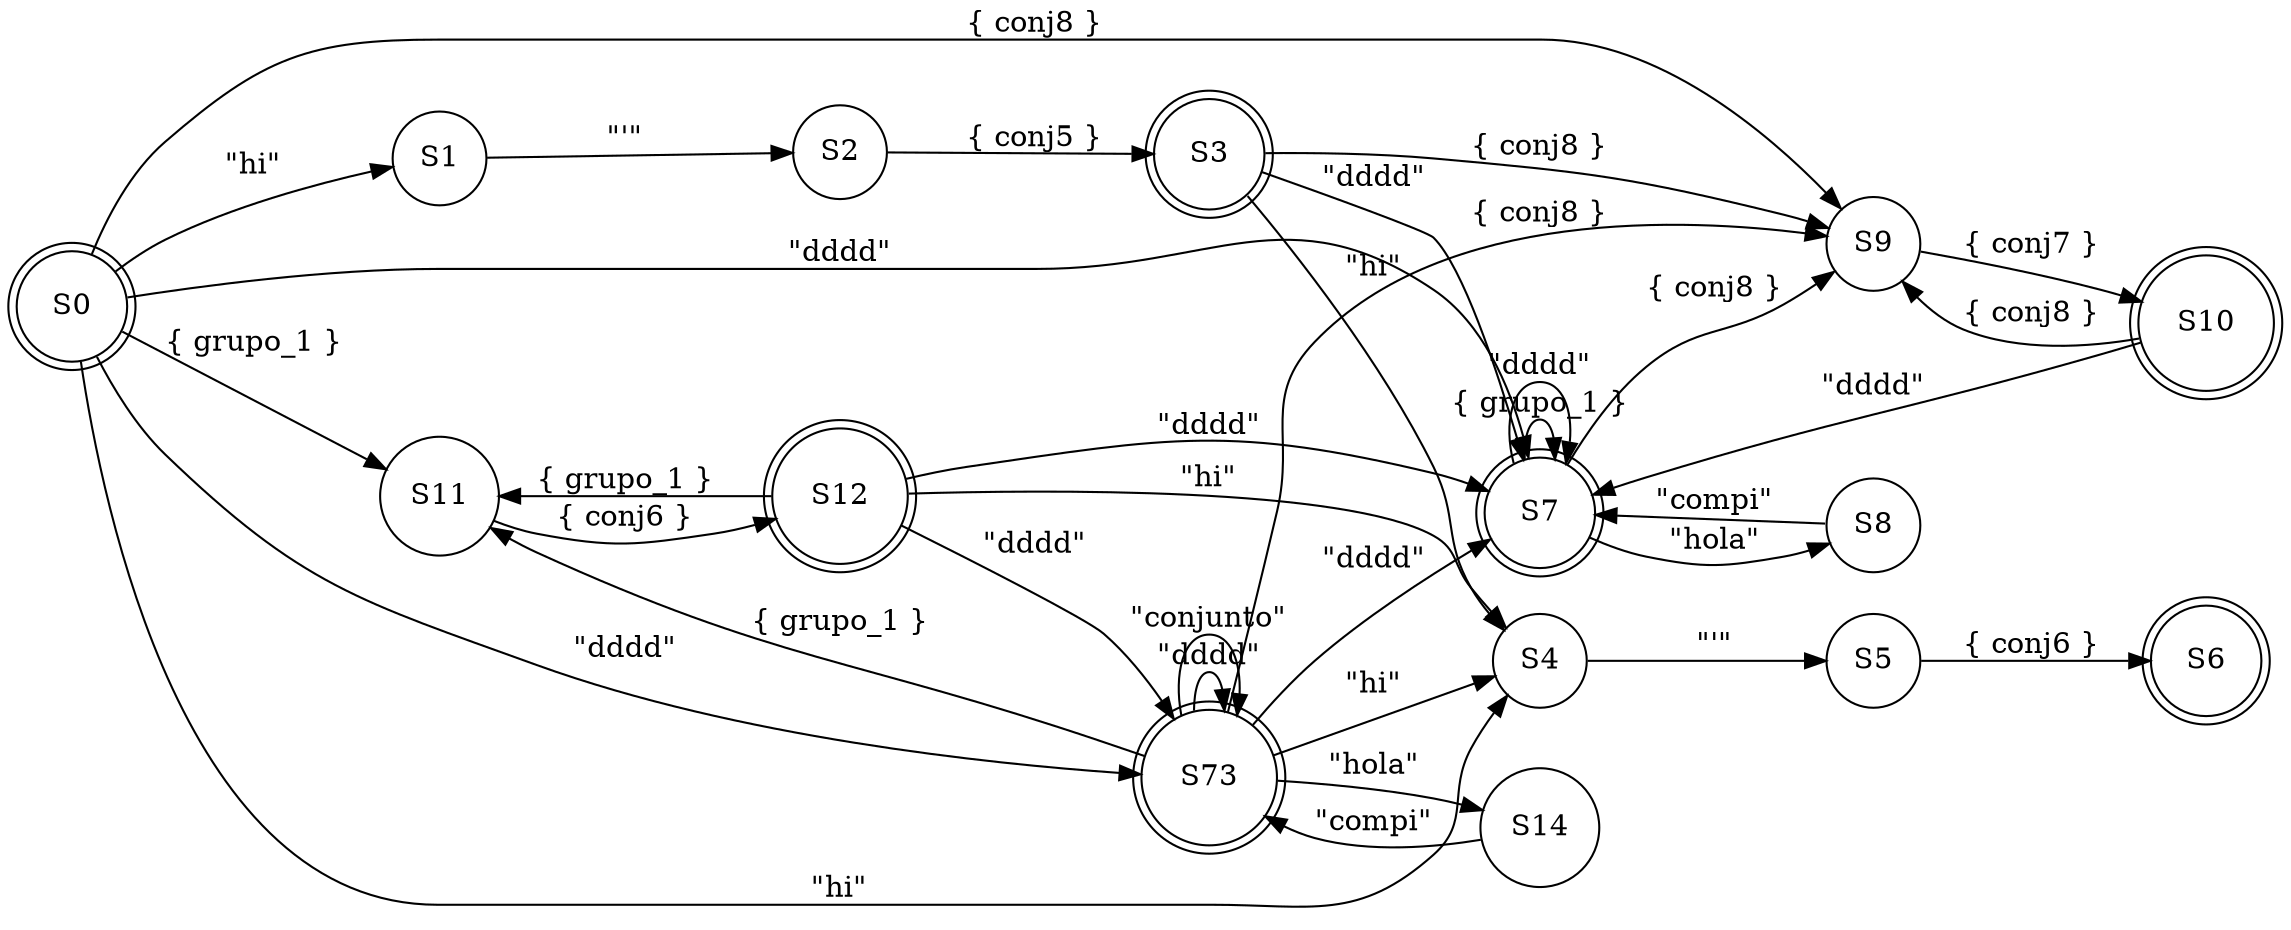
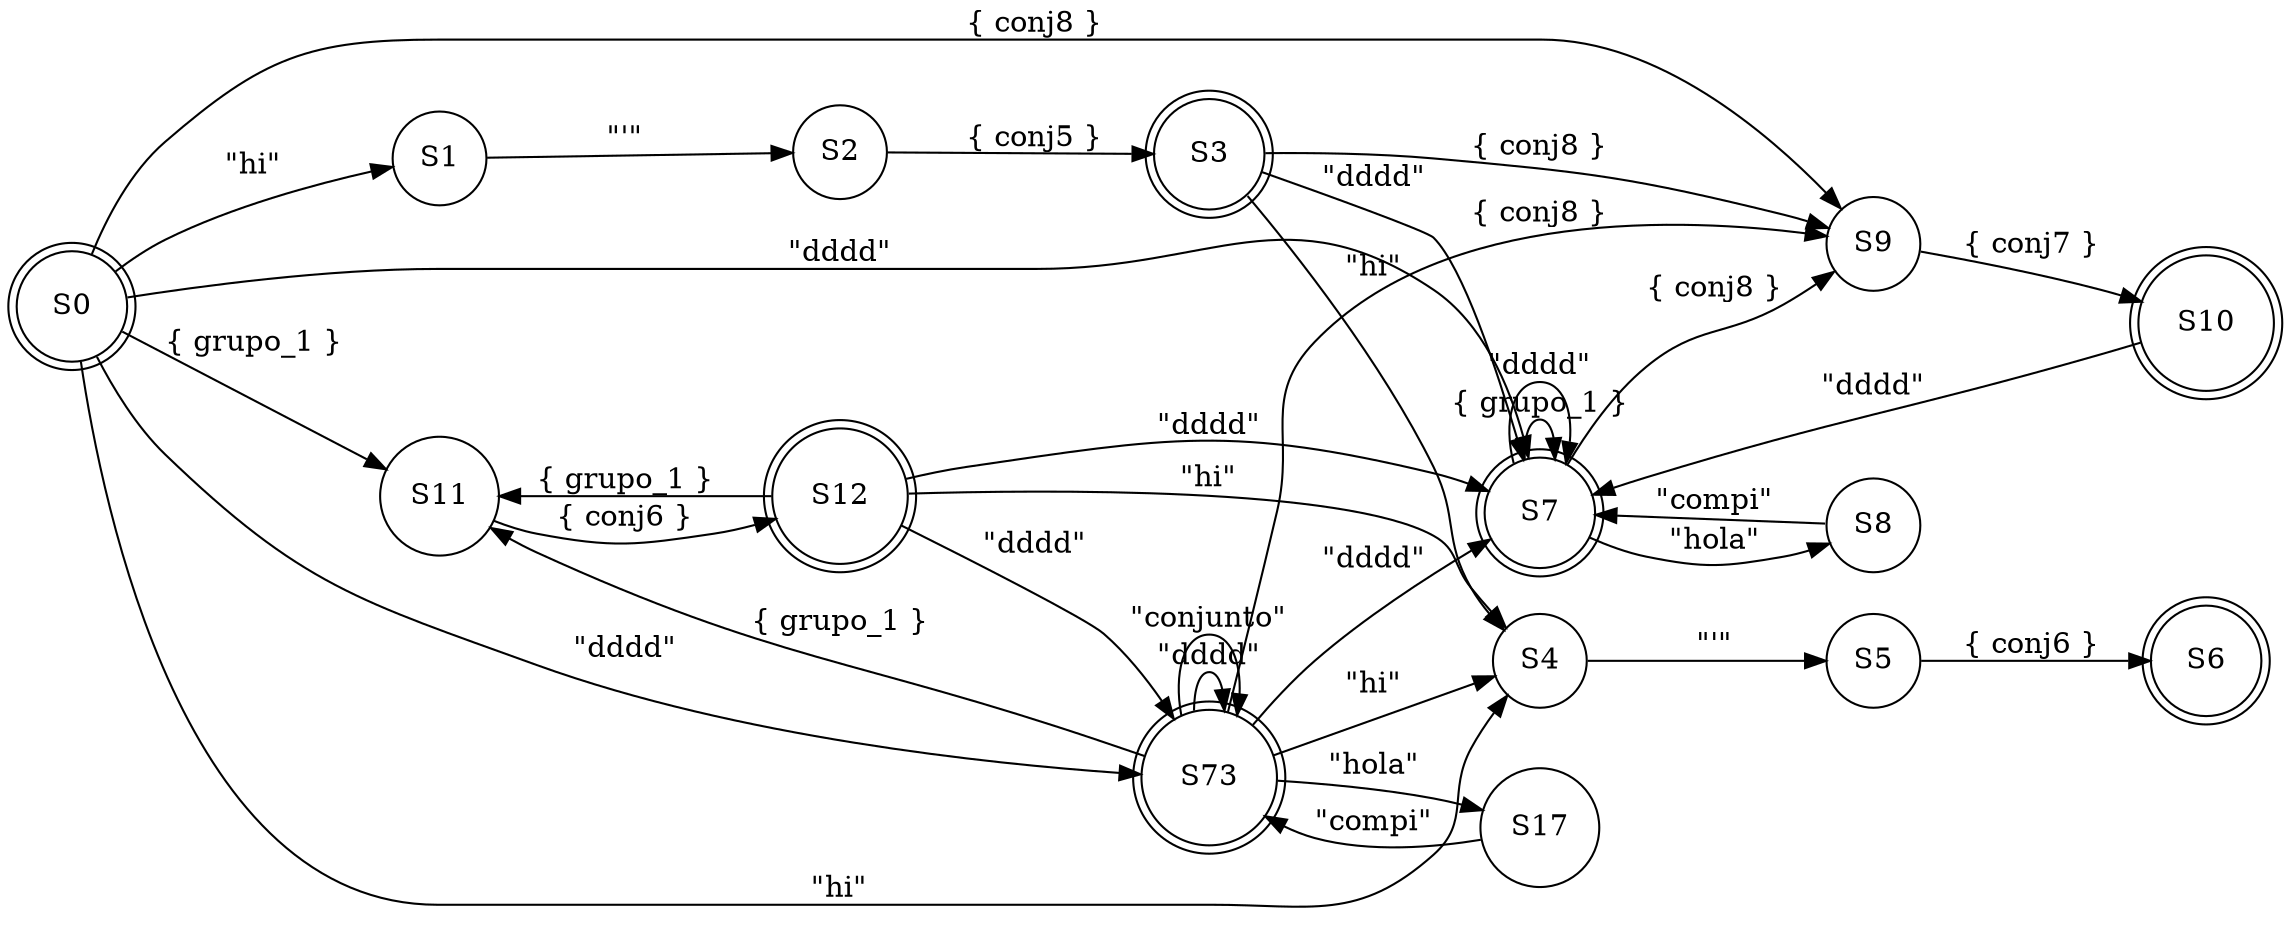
(2022, 344) -> none
(1540, 828) -> (1540, 828)
